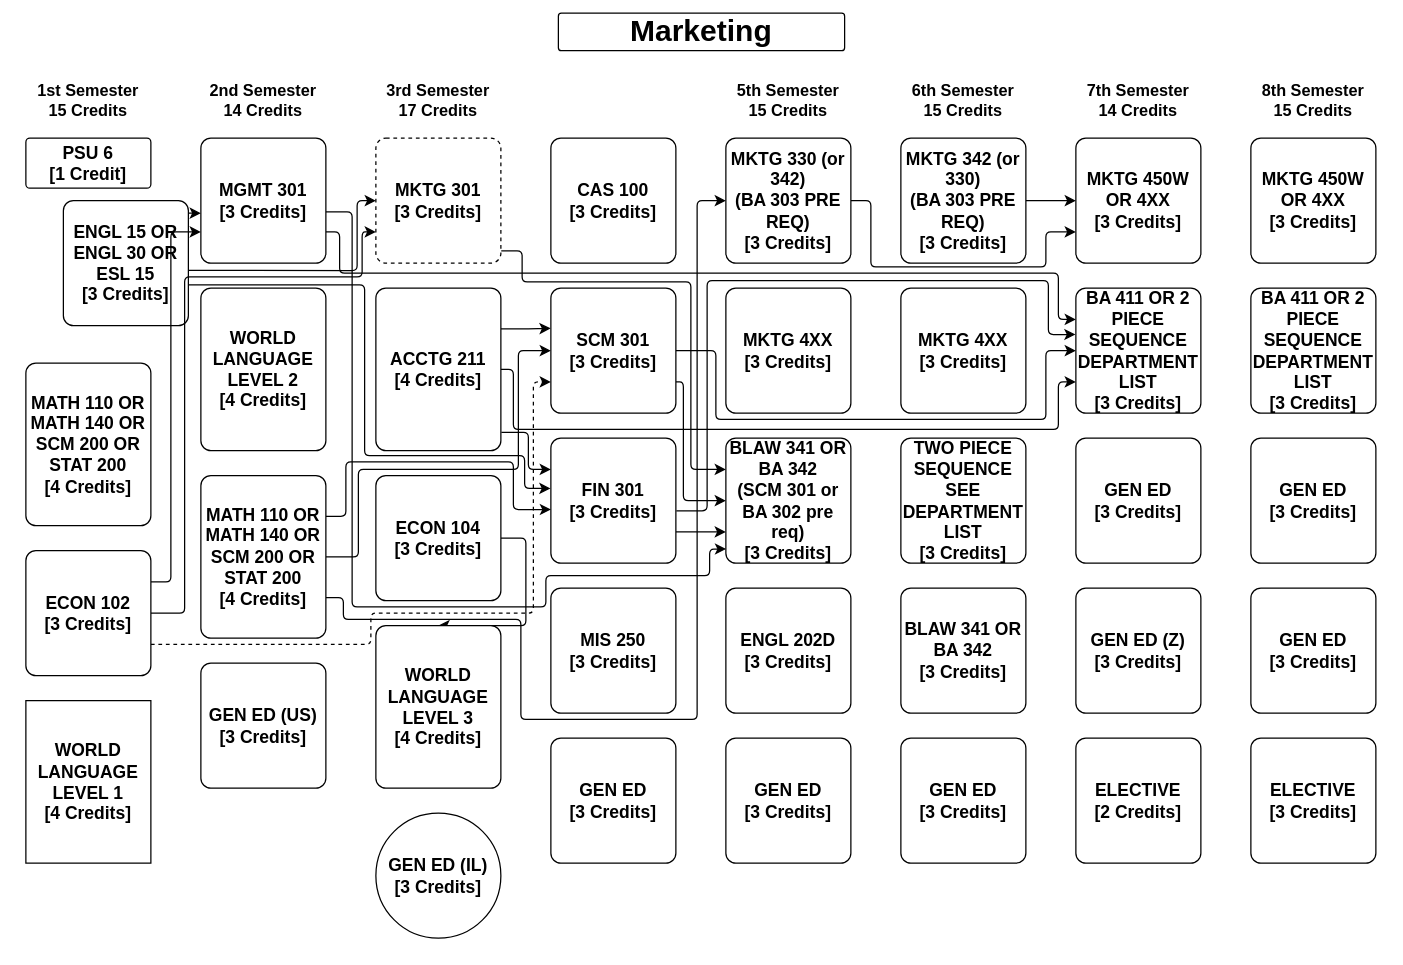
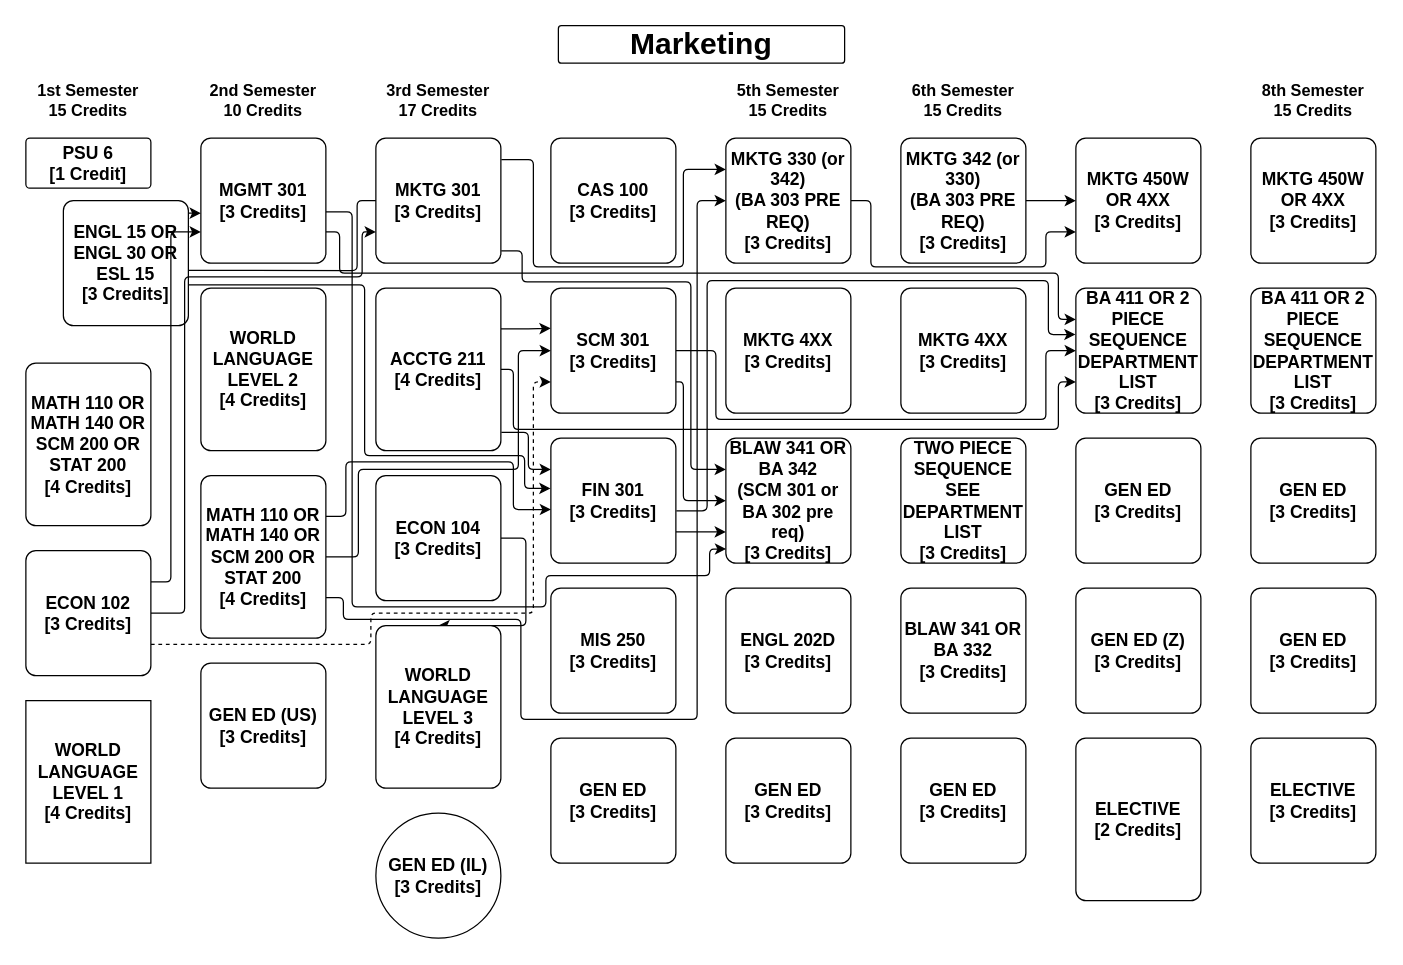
(701, 32) -> (701, 44)
(263, 101) -> (263, 101)
(1138, 101) -> none
(365, 201) -> (369, 201)
(438, 201) -> (438, 201)
none -> (604, 267)
(963, 651) -> (963, 651)
(1138, 801) -> (1138, 819)
